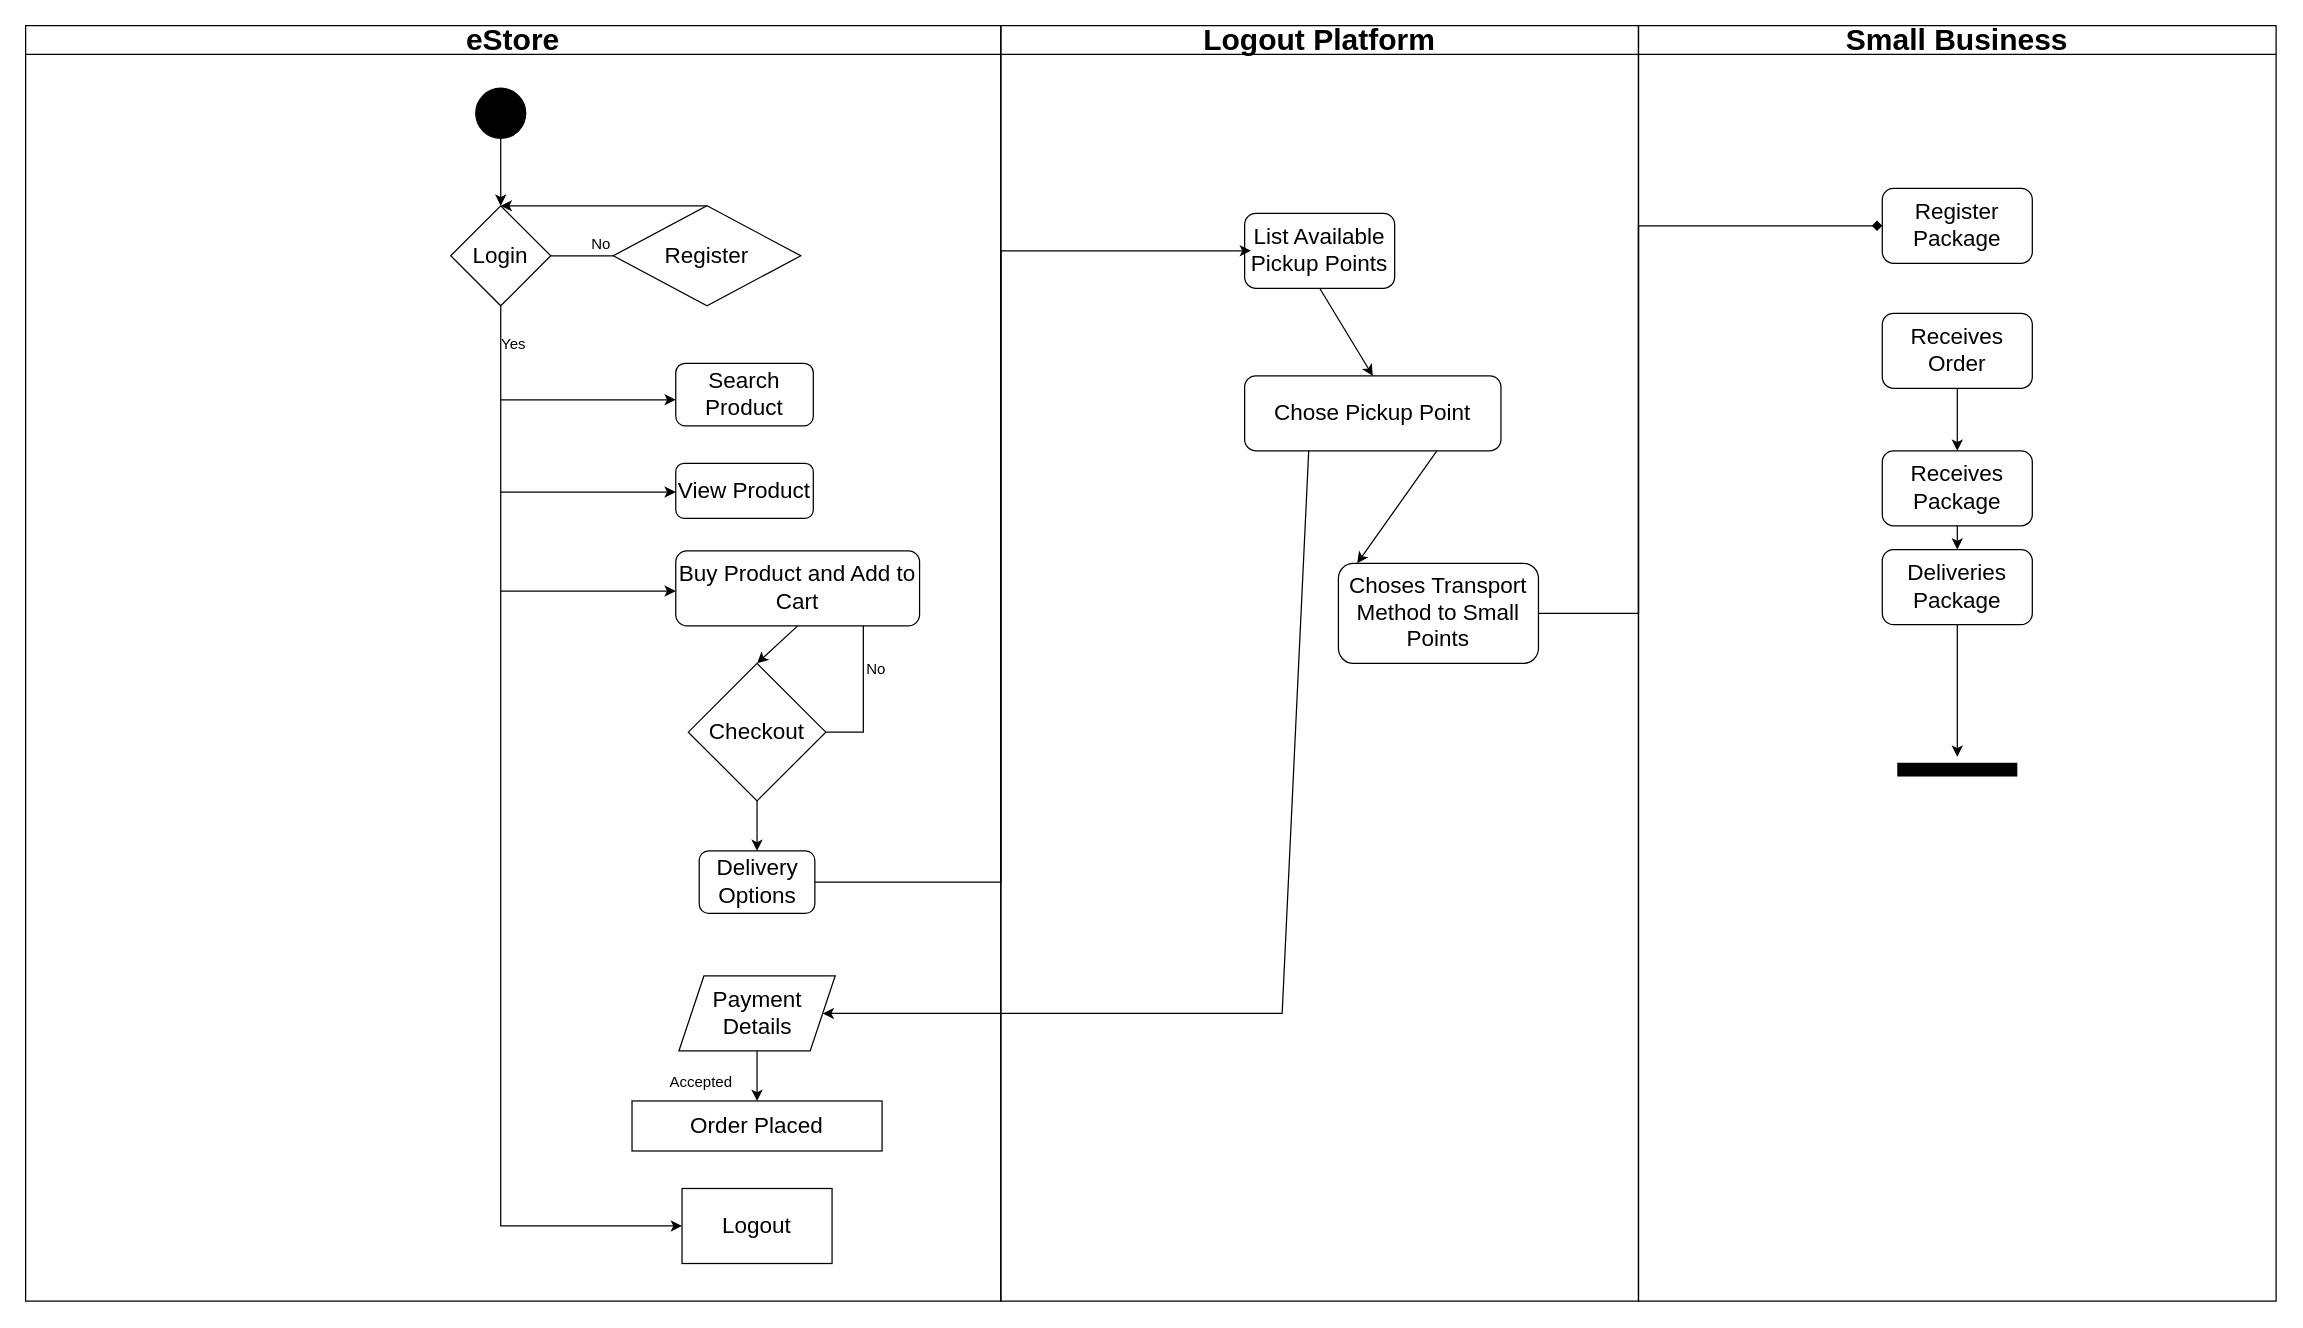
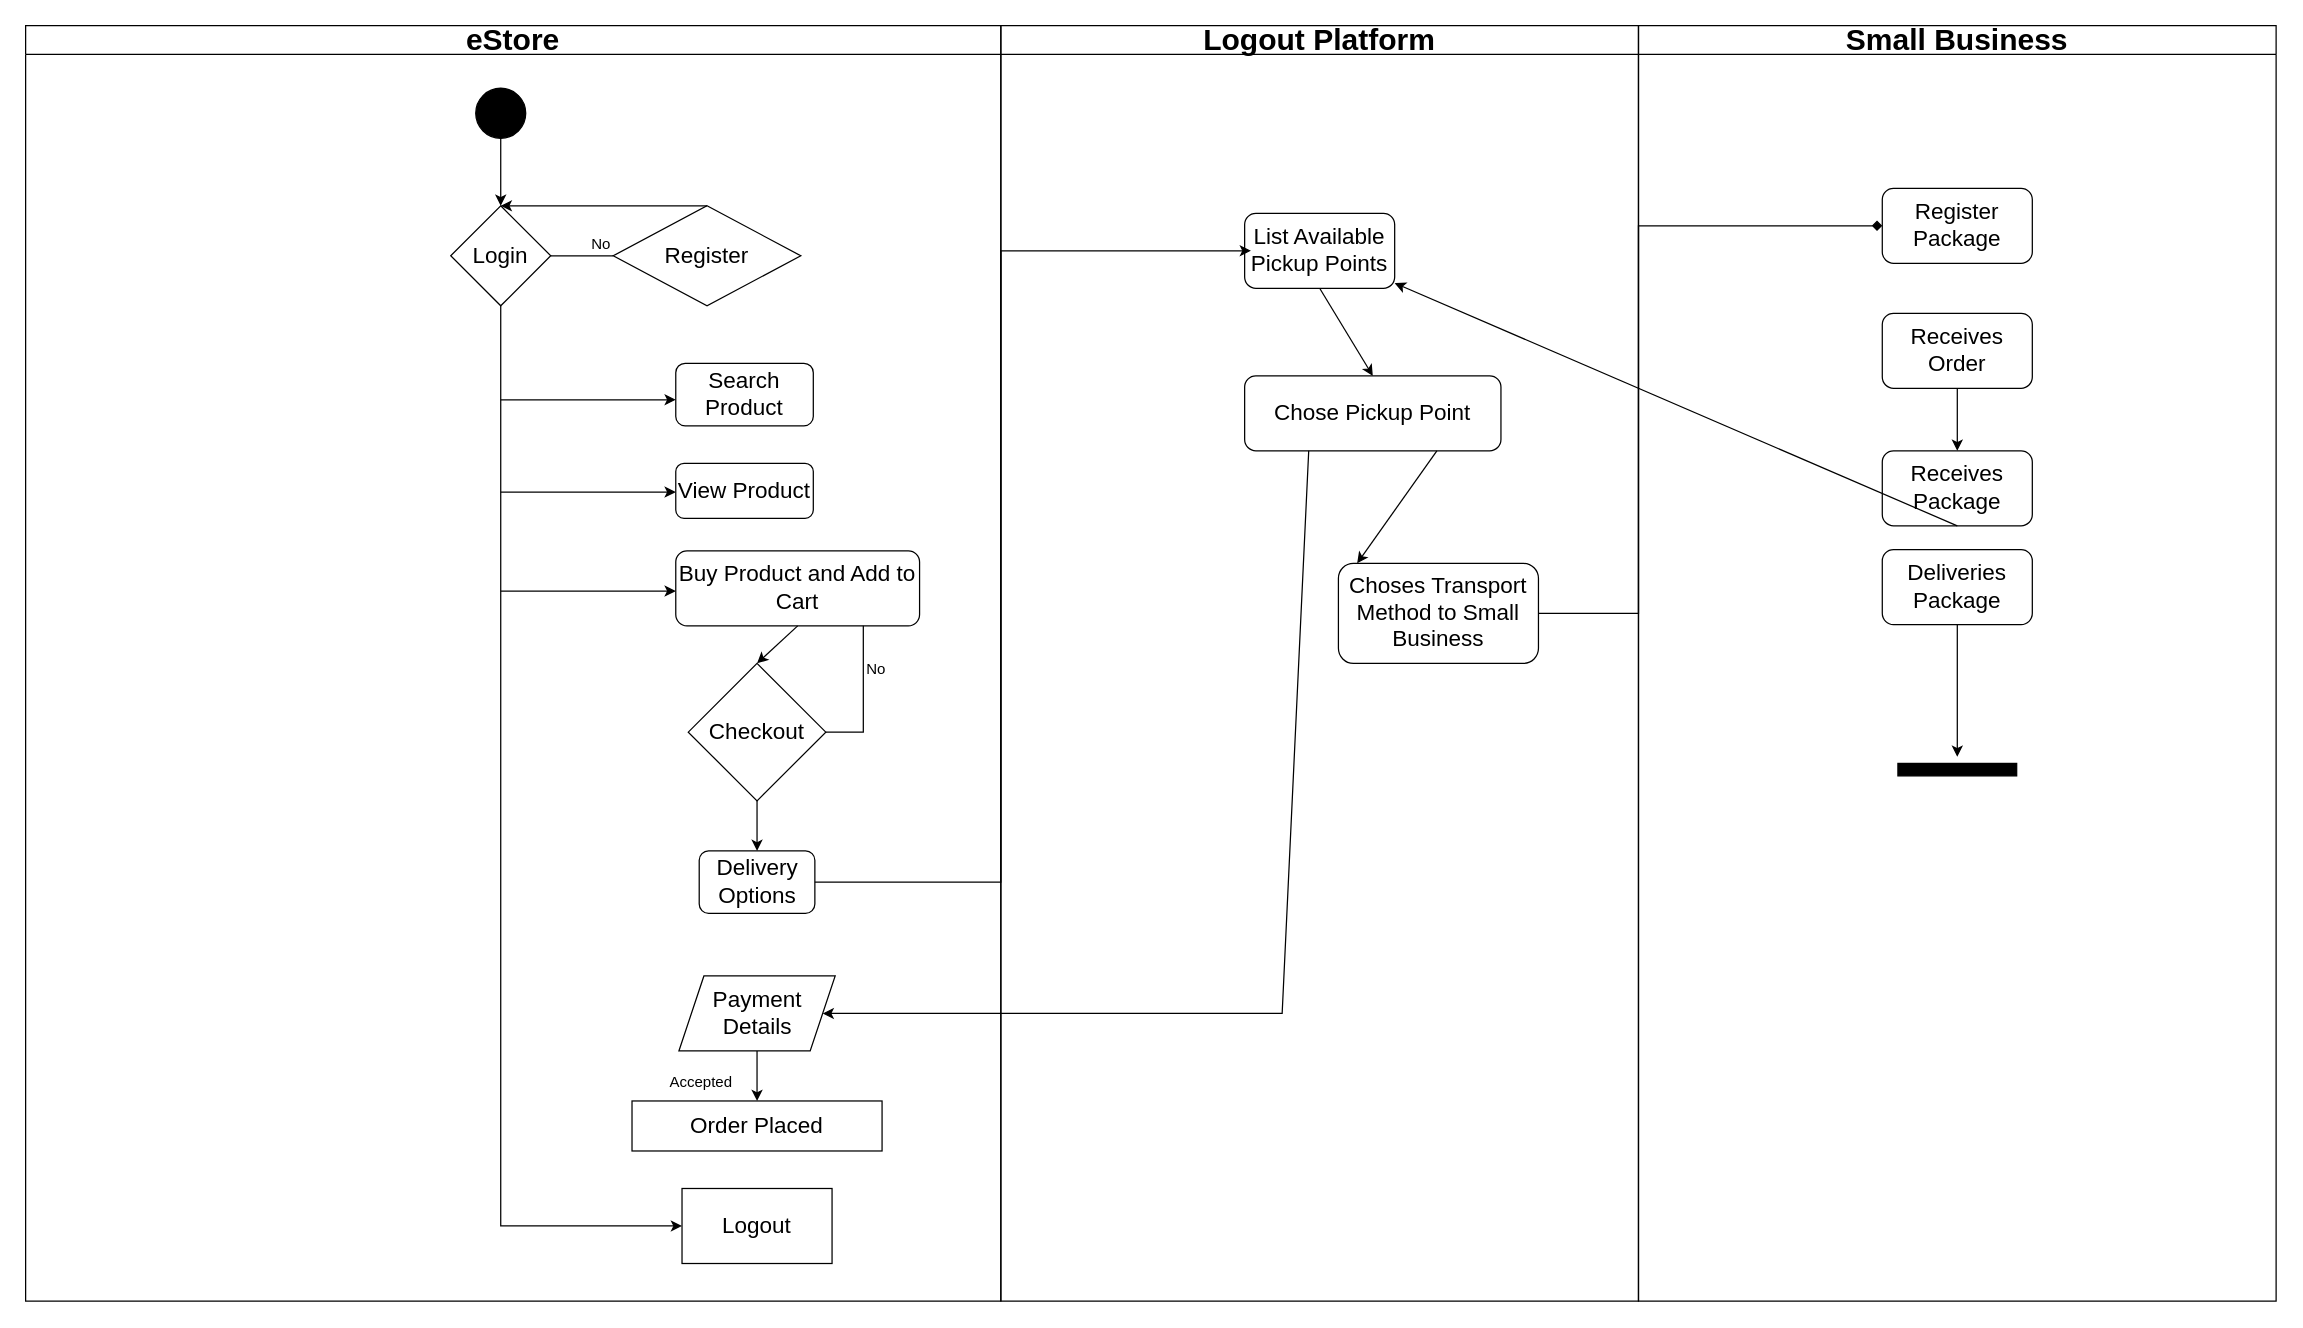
(513, 344) -> none
(1957, 533) -> (1679, 406)
(1438, 613) -> (1438, 613)
